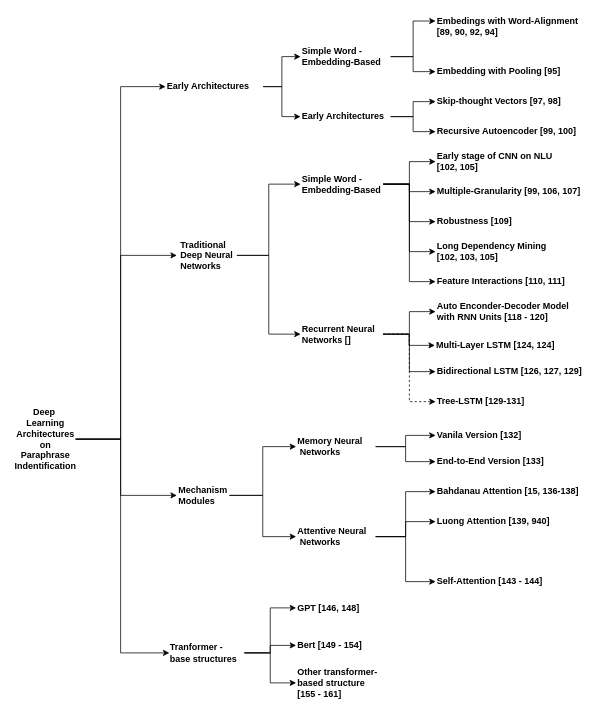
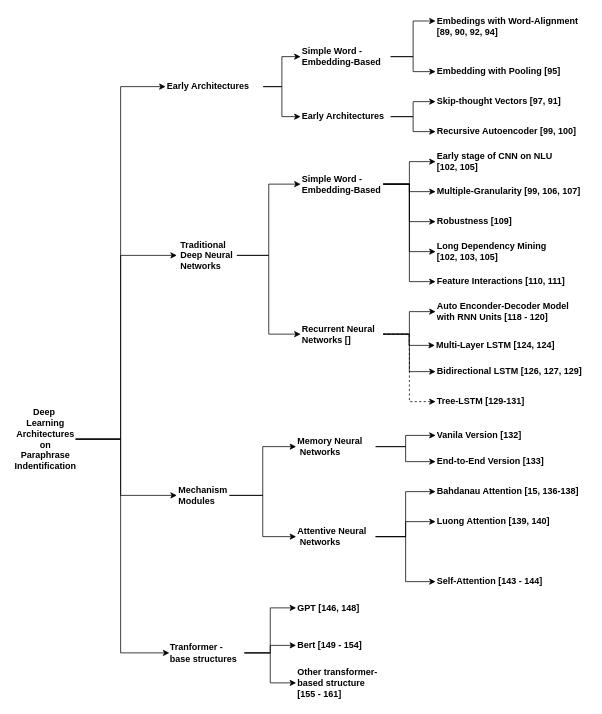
(500, 102) -> (500, 102)
(497, 522) -> (497, 522)
